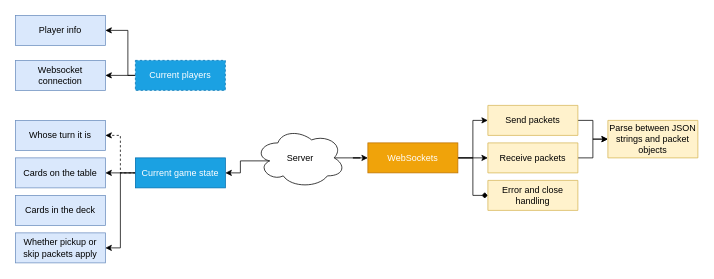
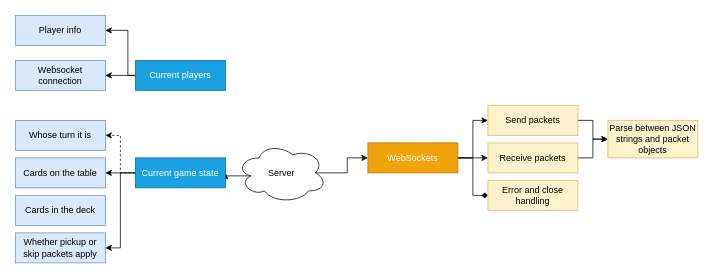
(180, 75) -> (180, 75)
(300, 158) -> (282, 173)
